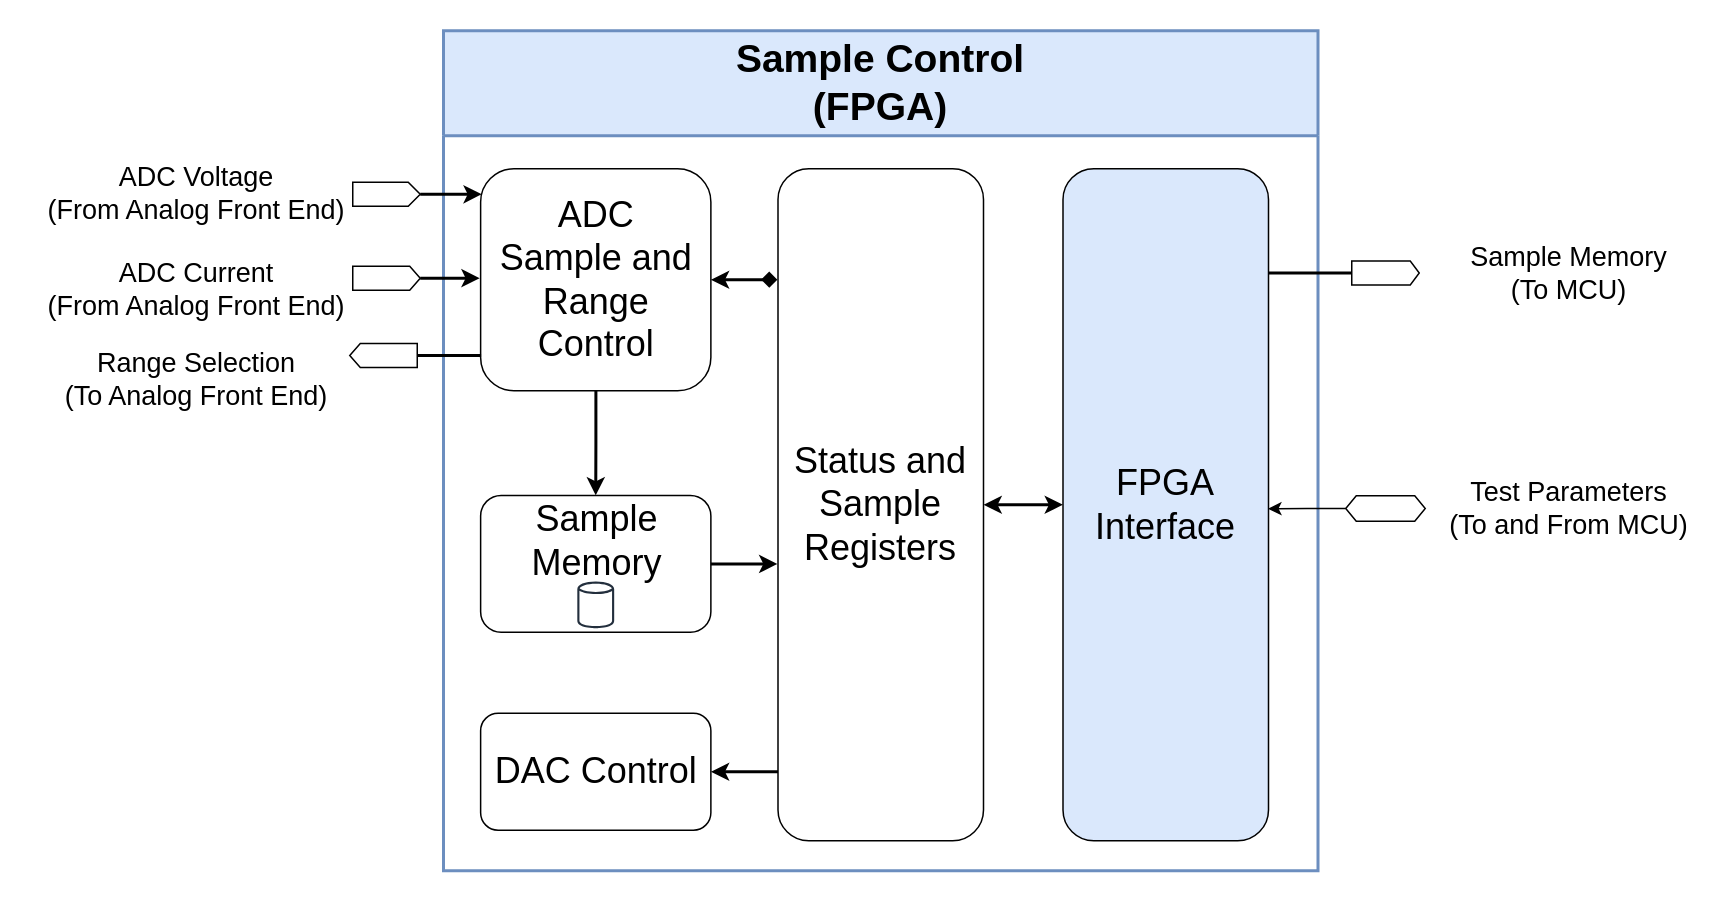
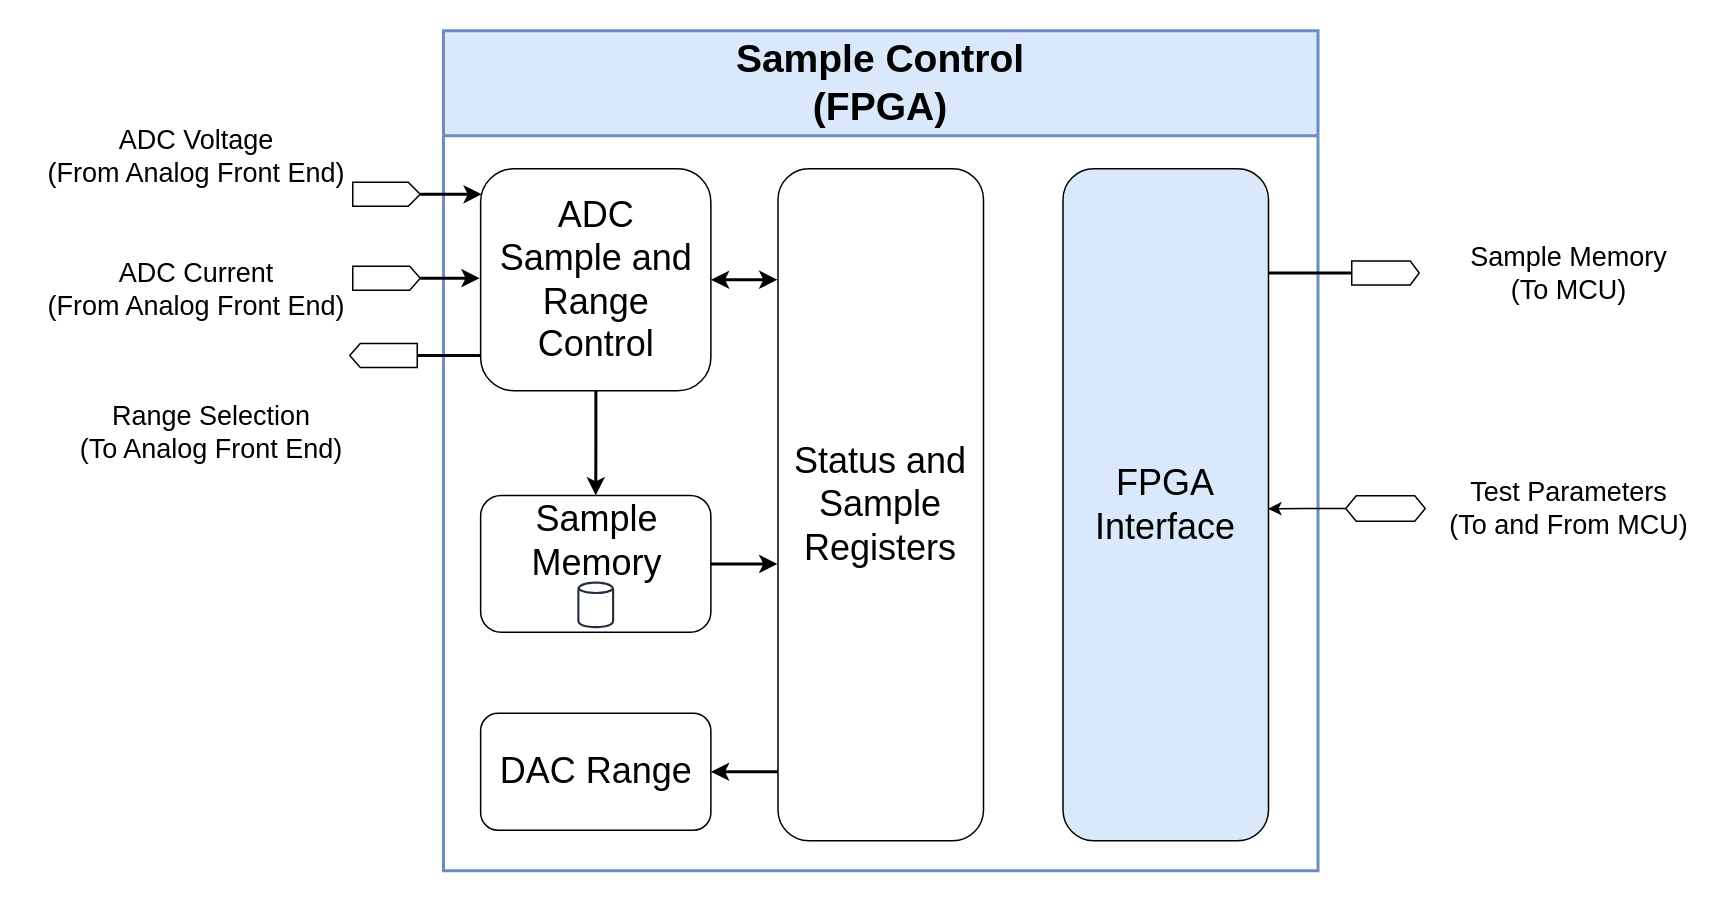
(196, 194) -> (196, 157)
(761, 280) -> (762, 280)
(196, 380) -> (211, 432)
(1023, 505) -> none
(596, 772) -> (596, 772)
